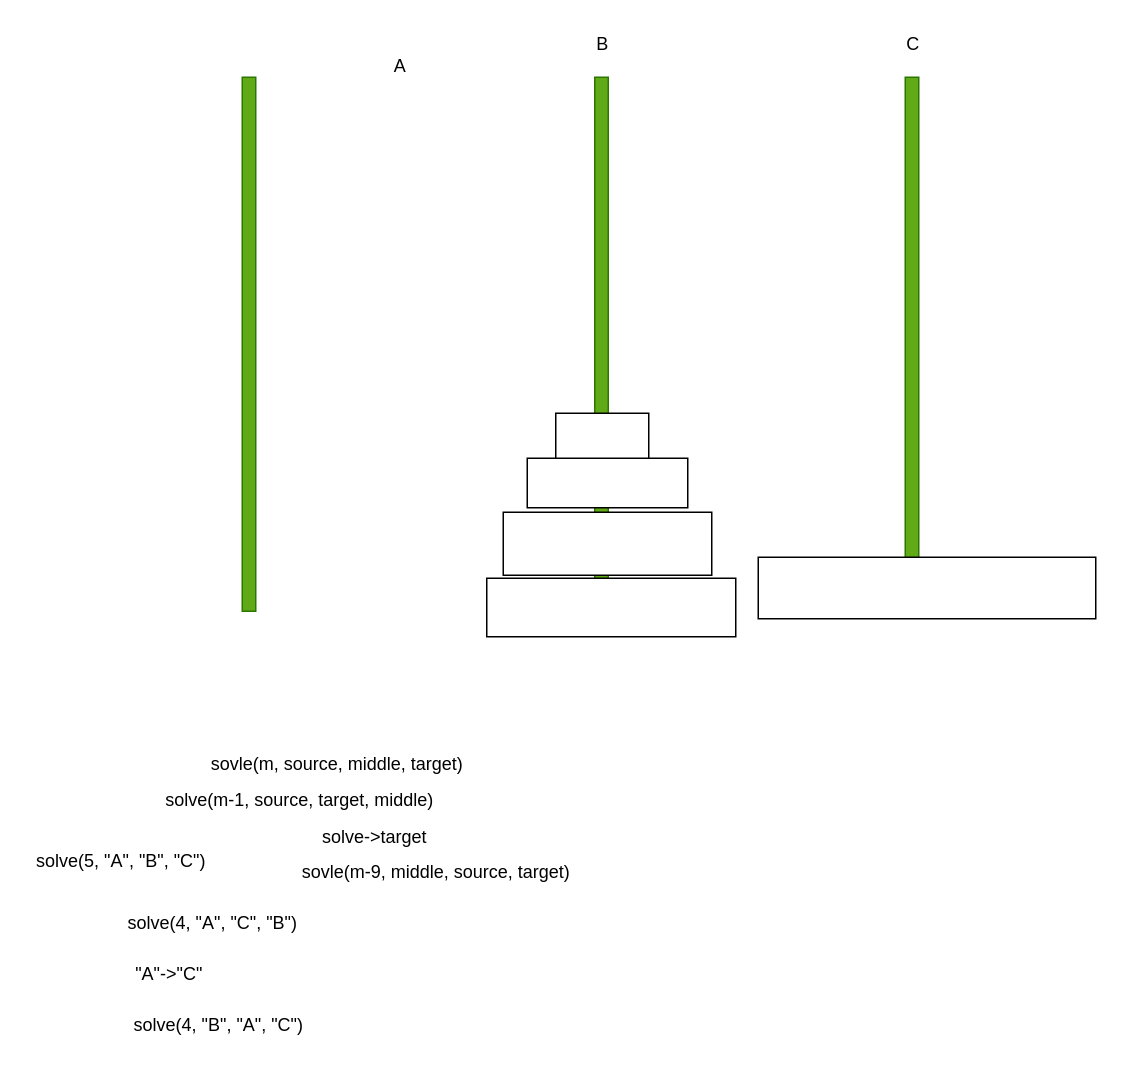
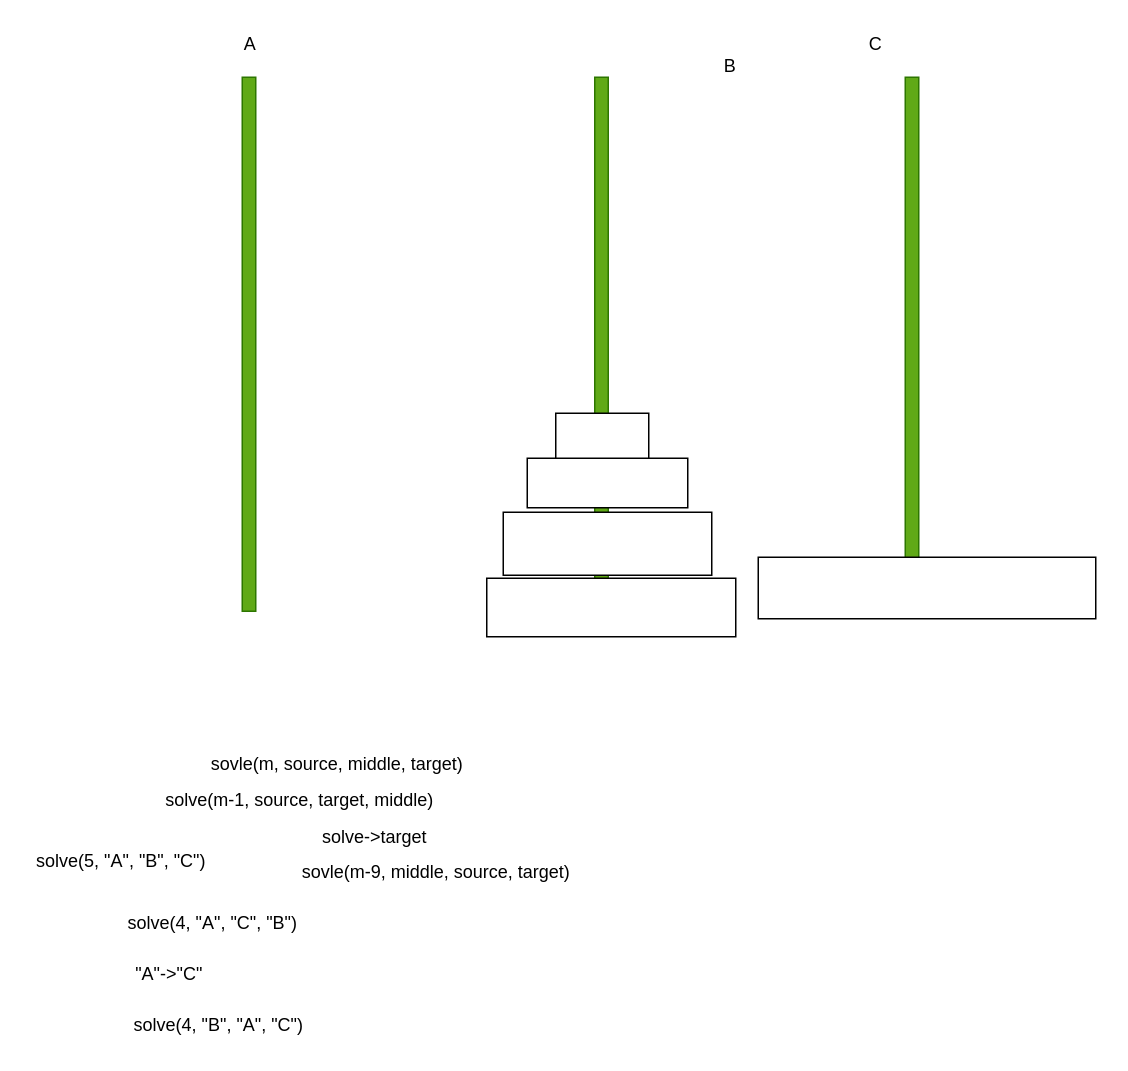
(602, 44) -> (730, 67)
(912, 44) -> (875, 44)
(399, 67) -> (249, 44)
